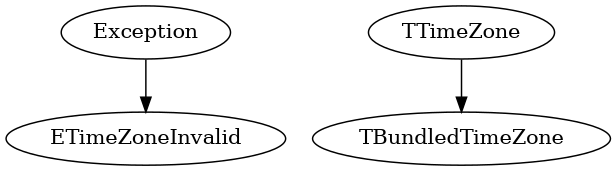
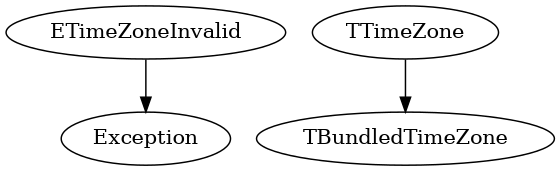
(146, 78) -> (146, 78)
